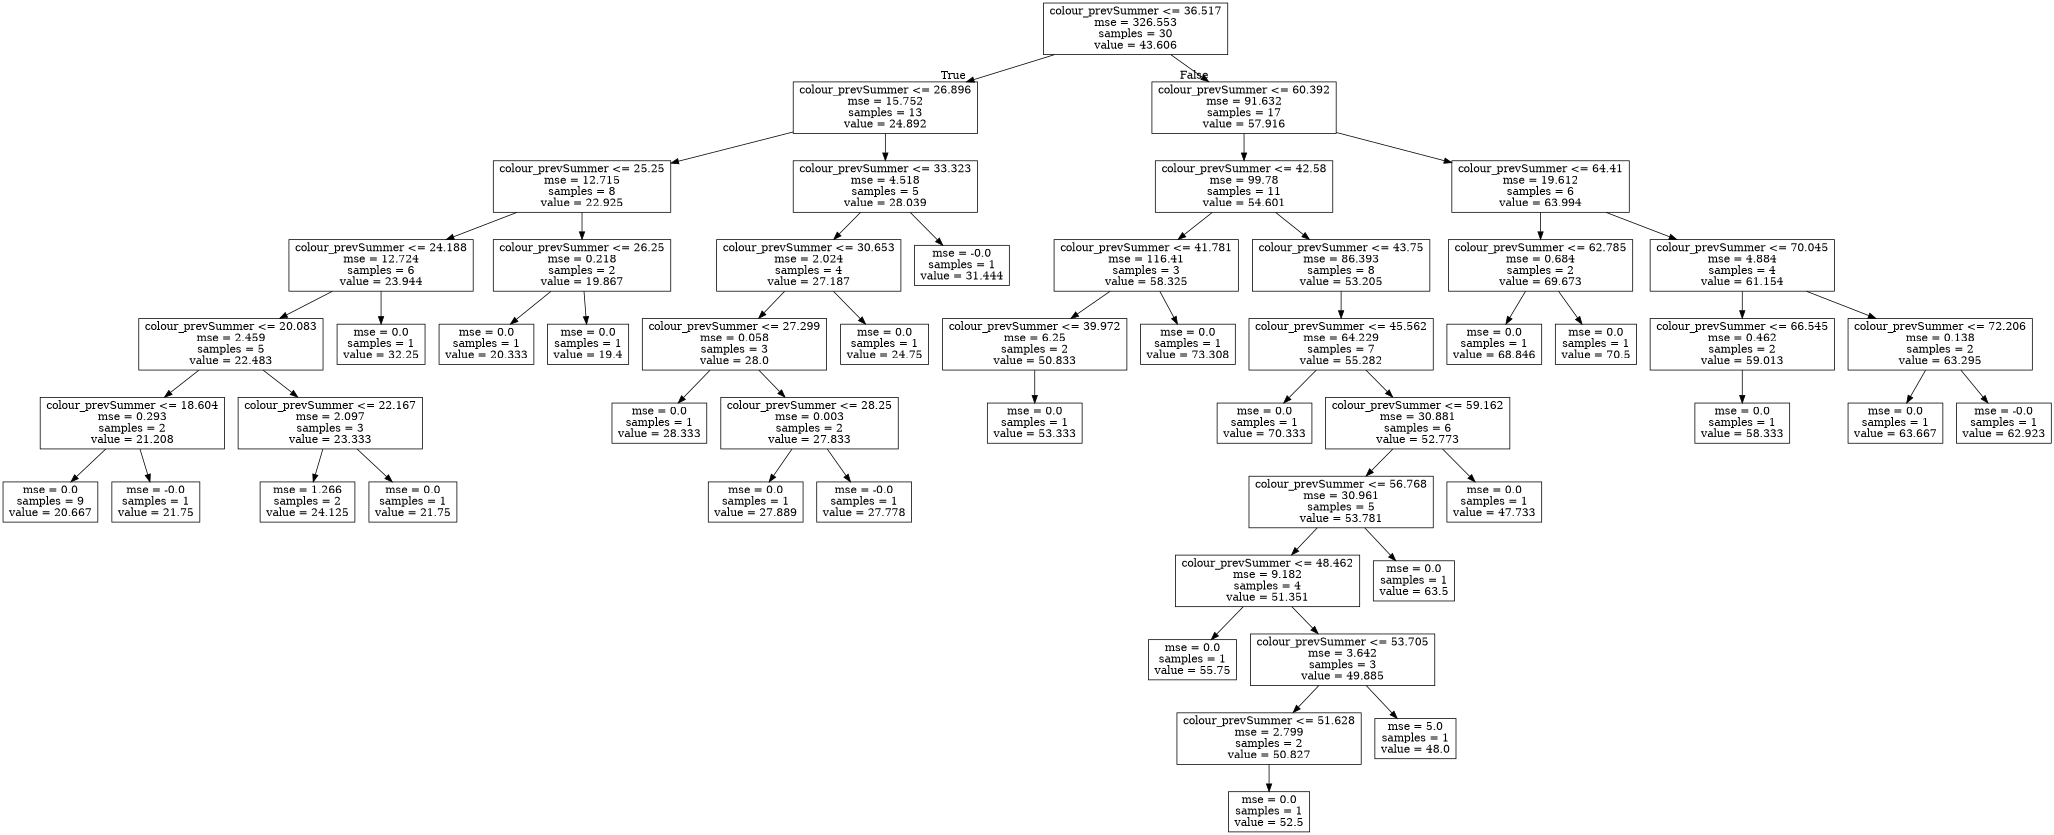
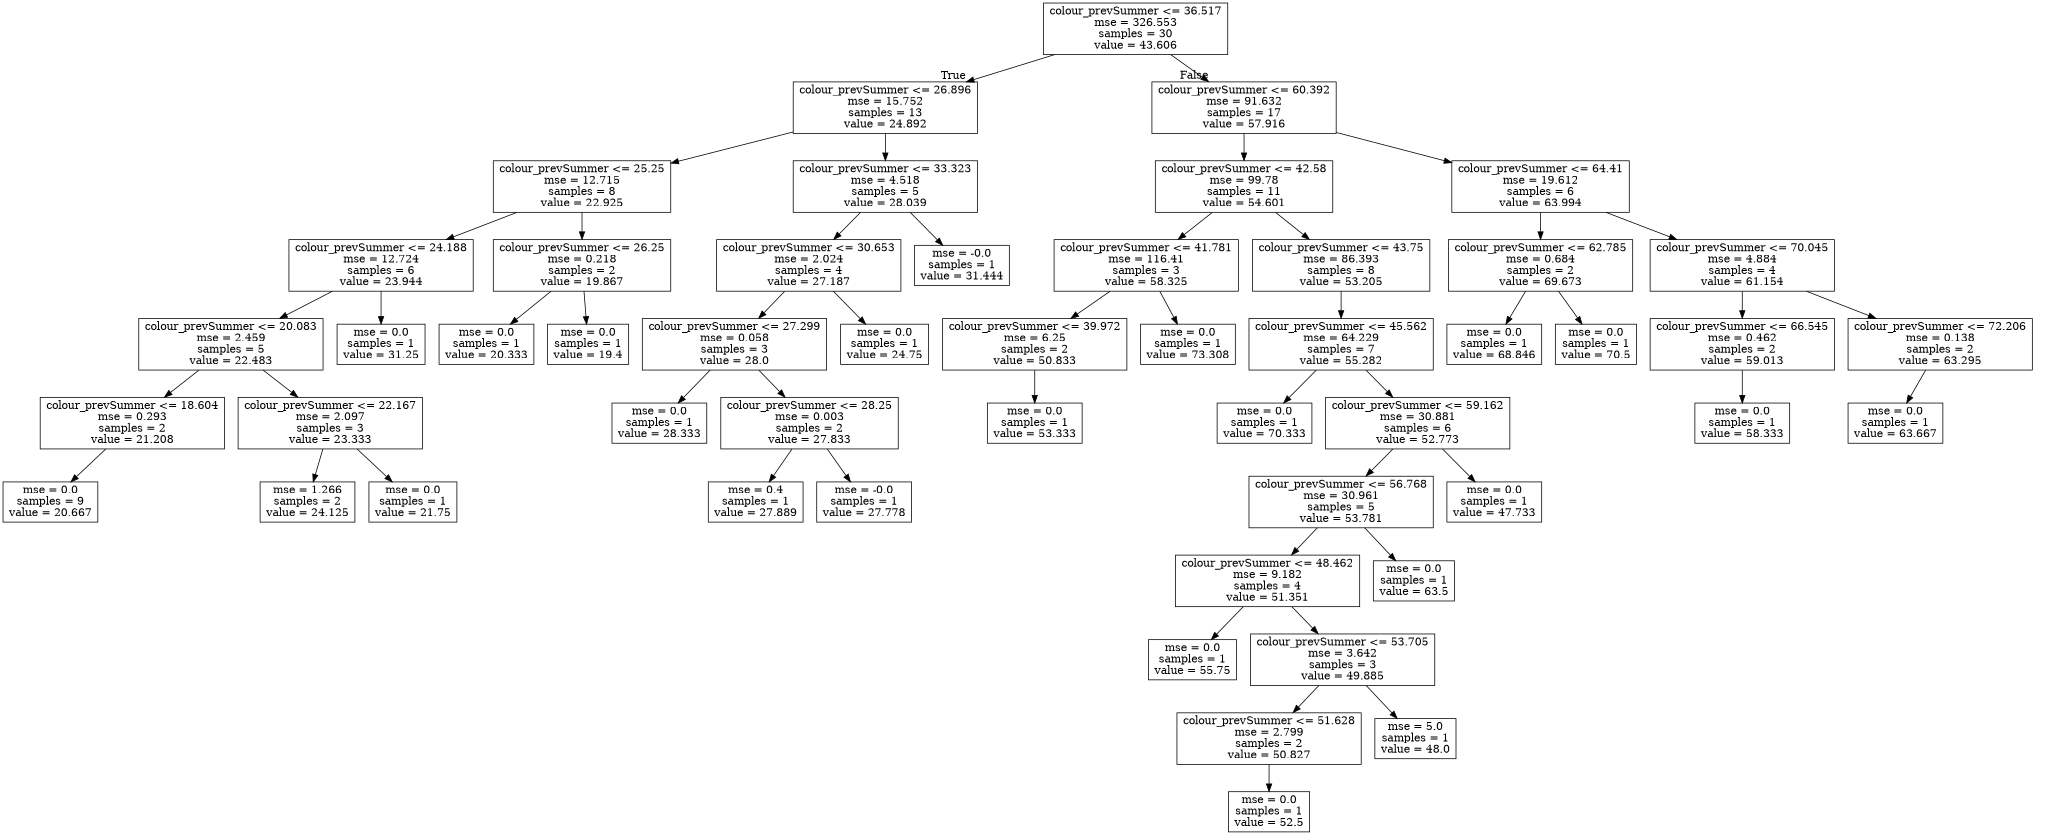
(381, 344) -> (381, 344)
(2004, 423) -> none
(156, 502) -> none
(756, 502) -> (756, 502)
